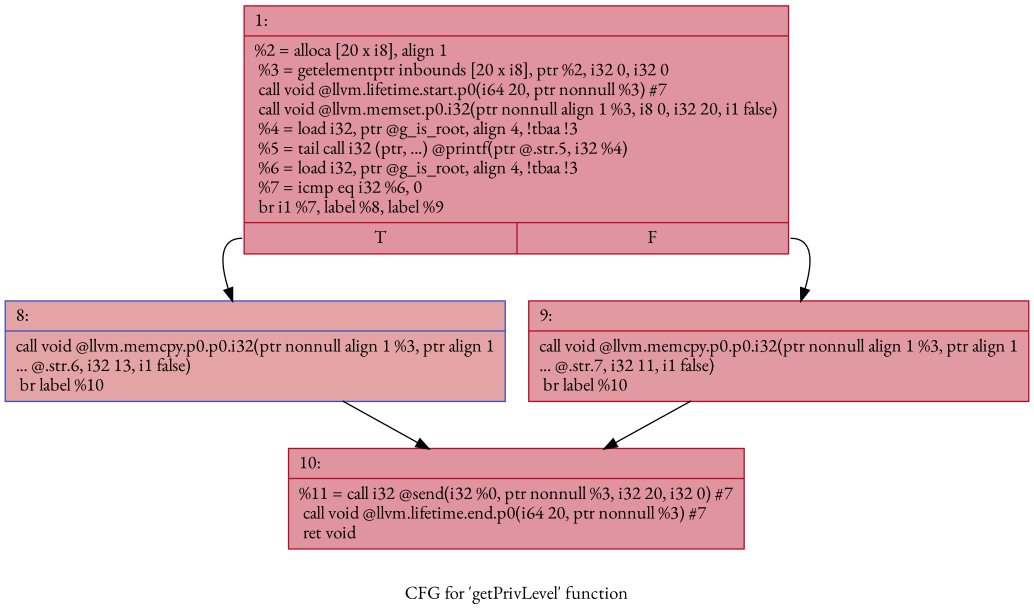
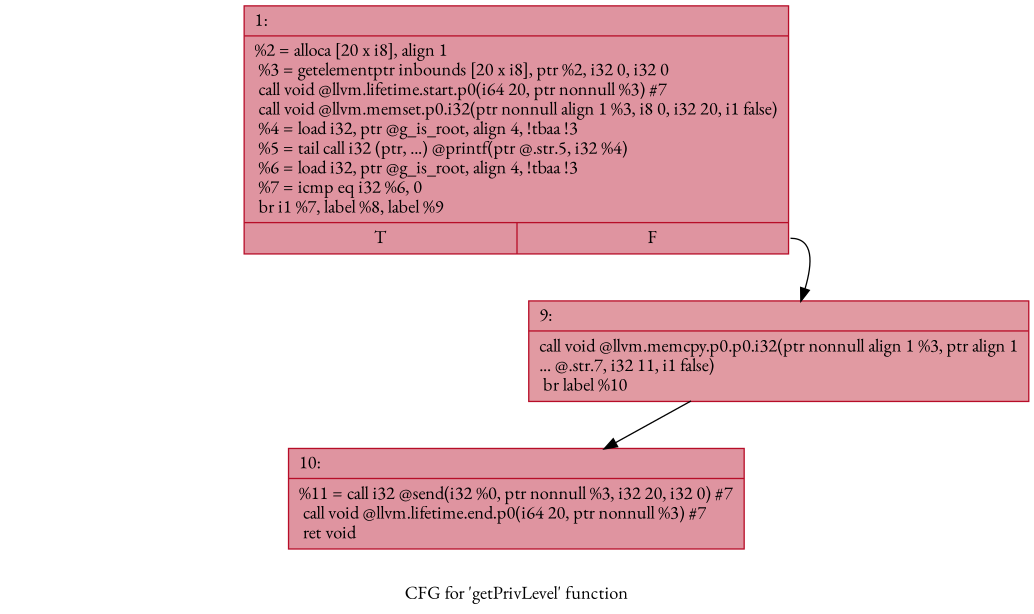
(255, 351) -> none
